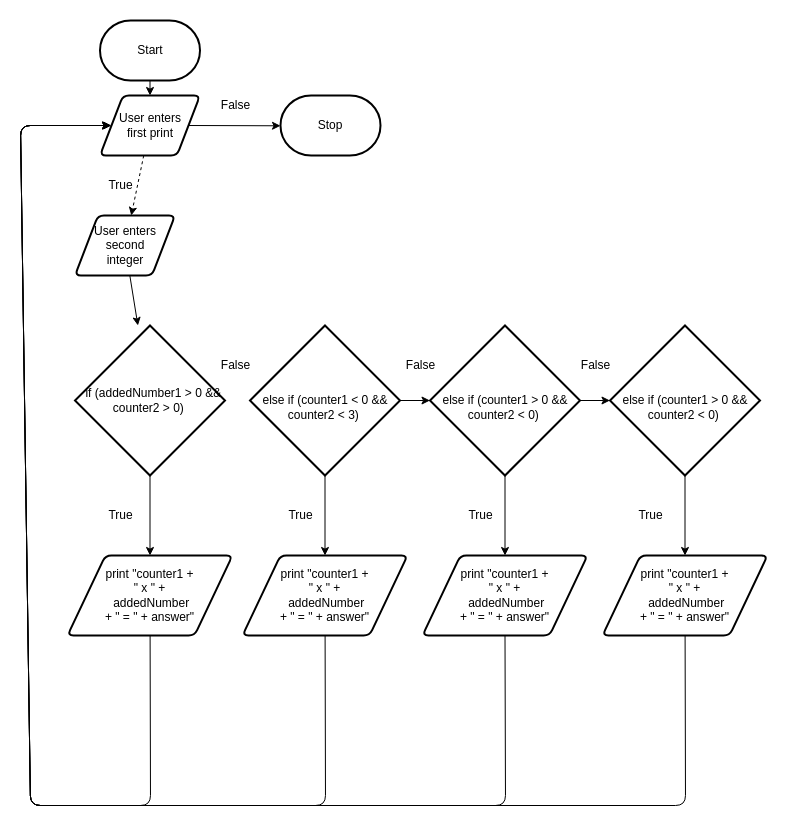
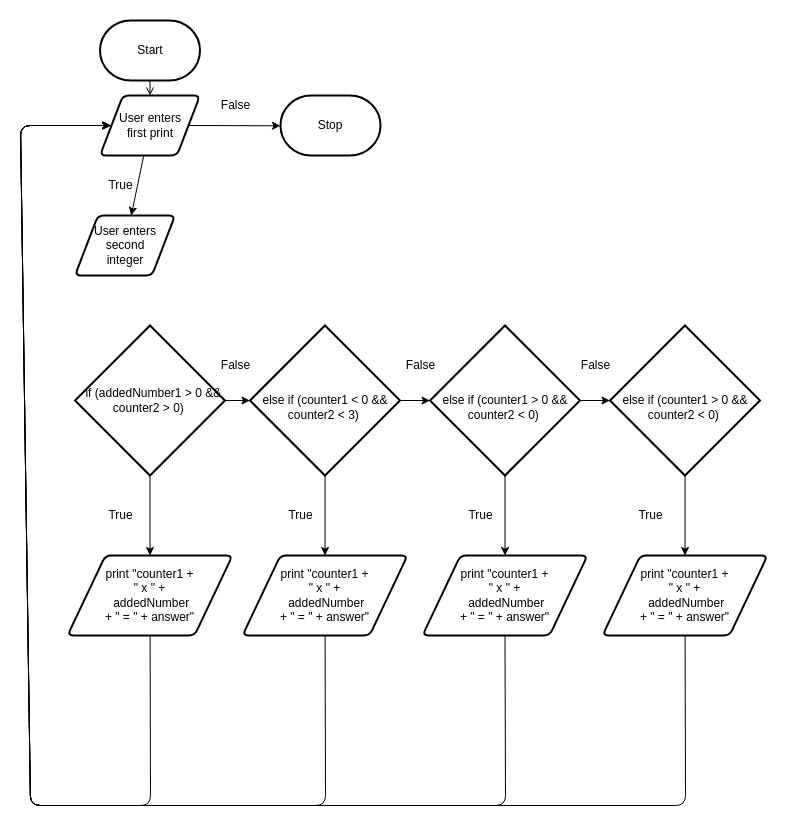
(150, 87) -> (150, 88)
(138, 183) -> (138, 183)
(133, 297) -> none
none -> (234, 401)
